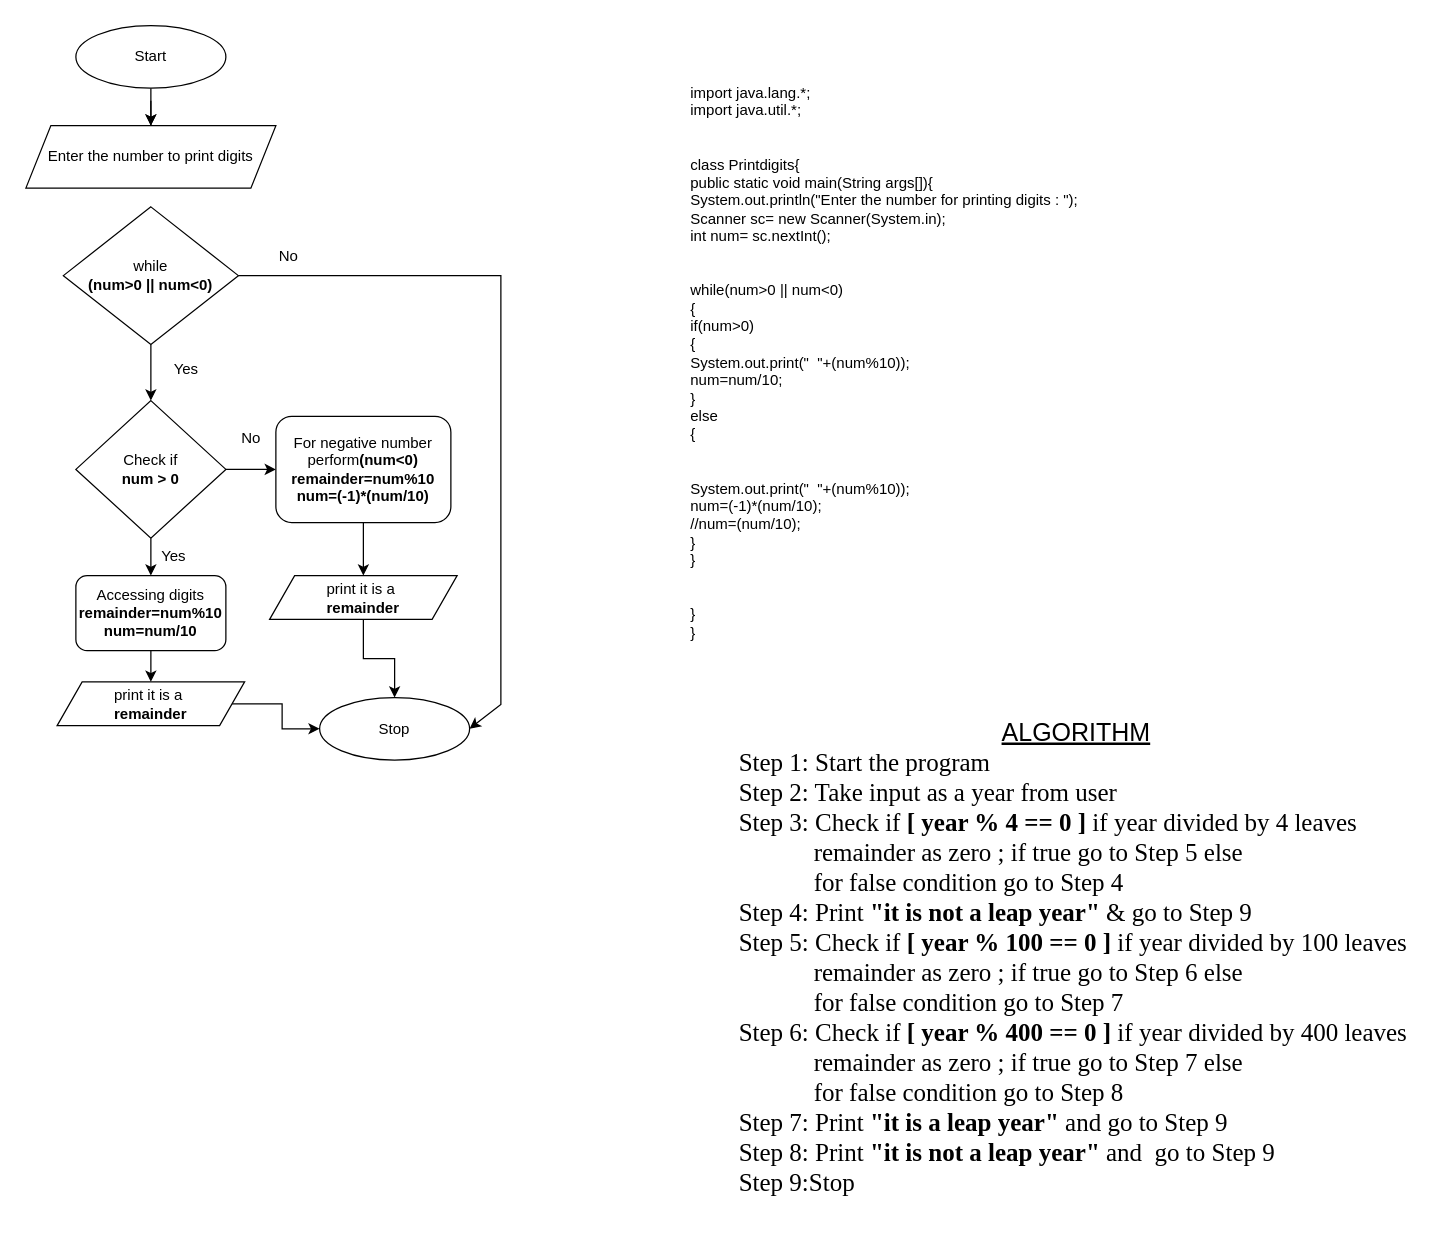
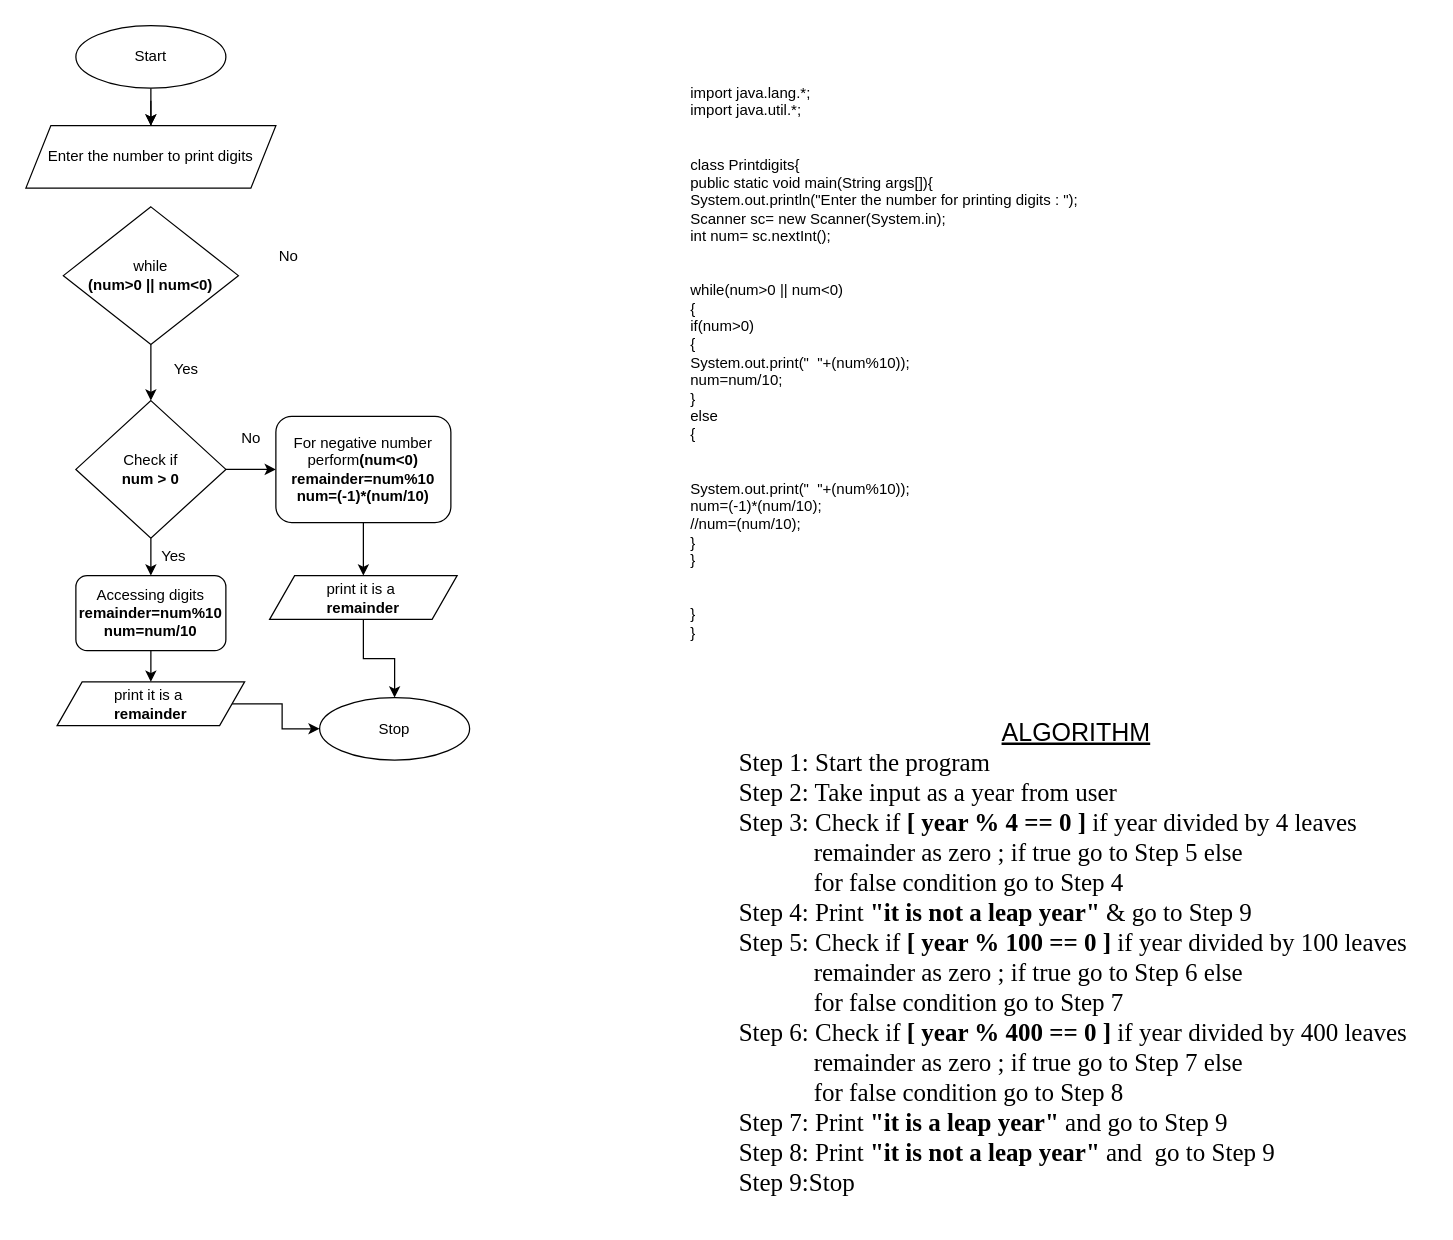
(501, 374) -> none
